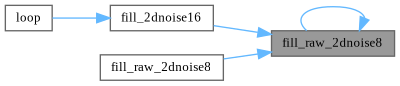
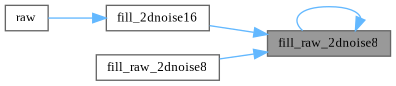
(29, 18) -> (27, 18)
